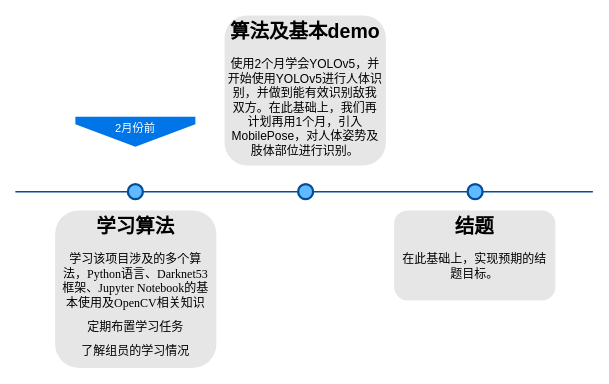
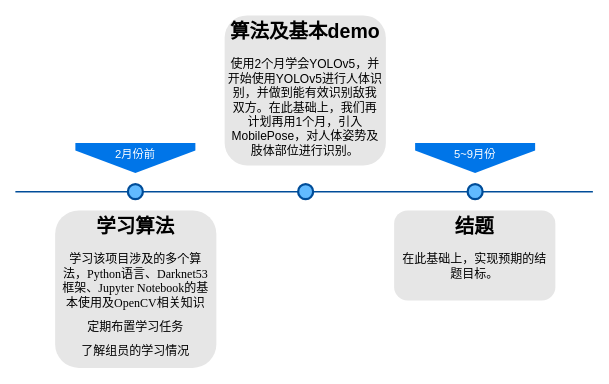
(135, 132) -> (135, 158)
none -> (475, 158)
